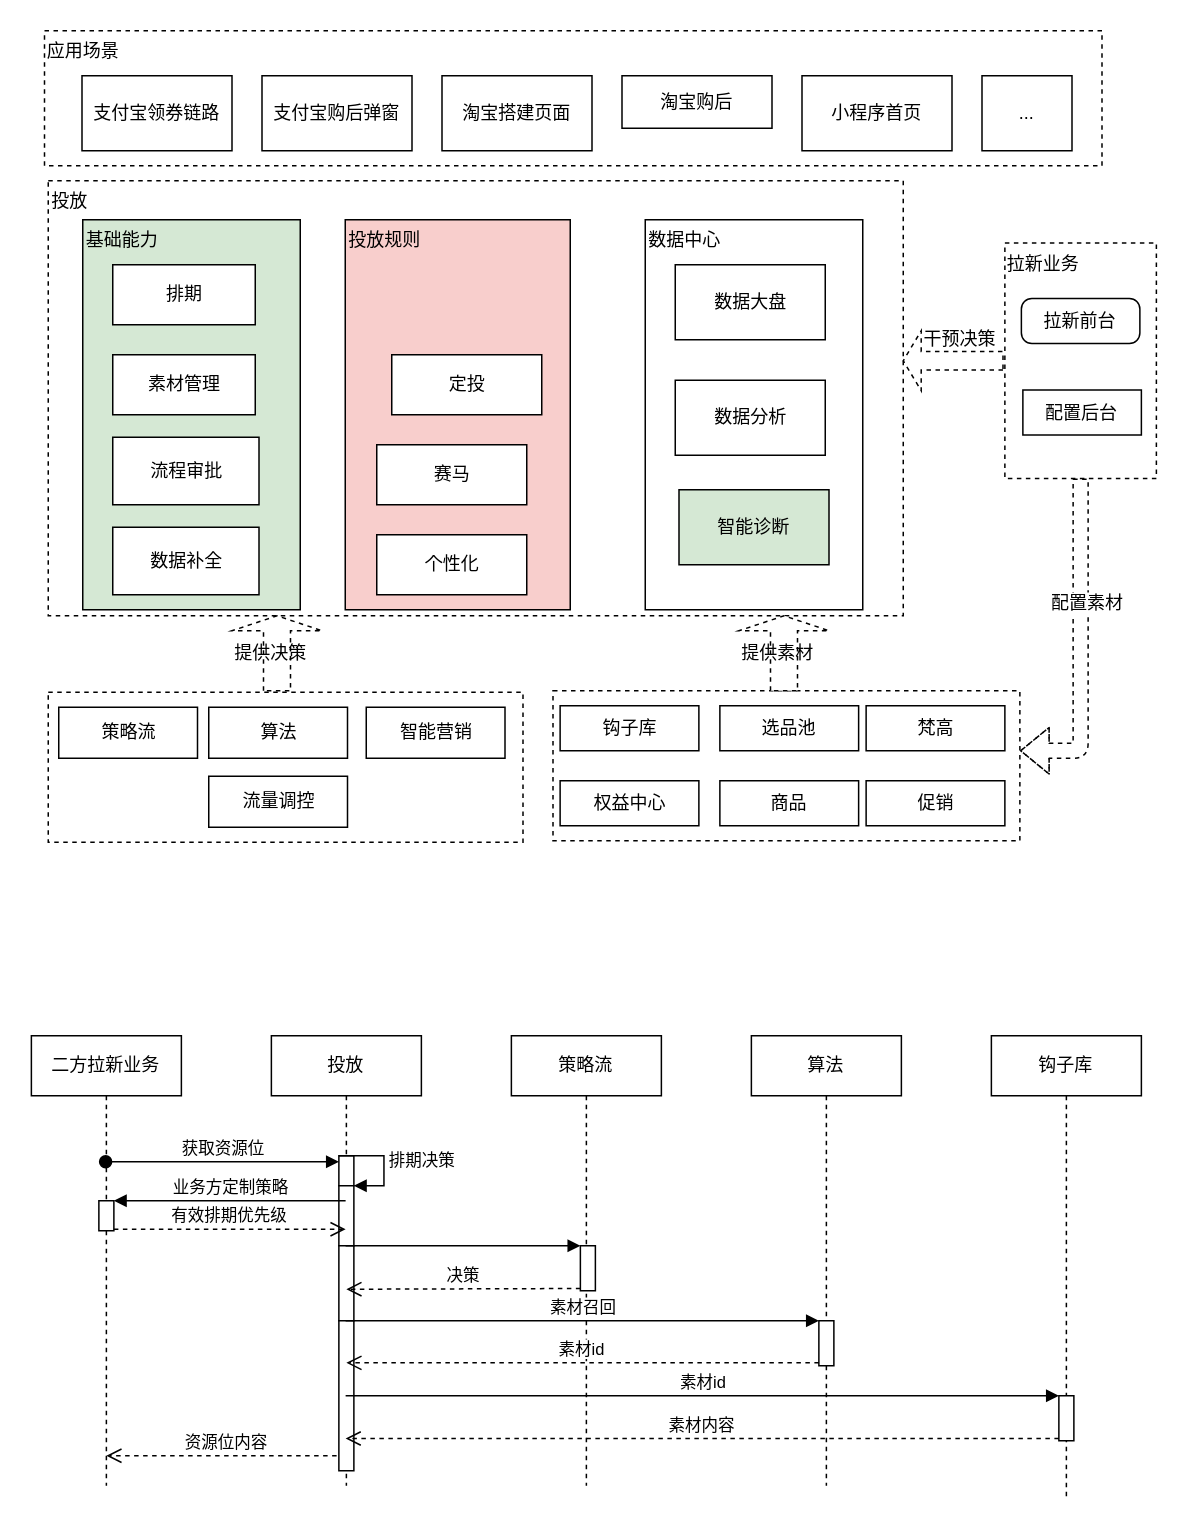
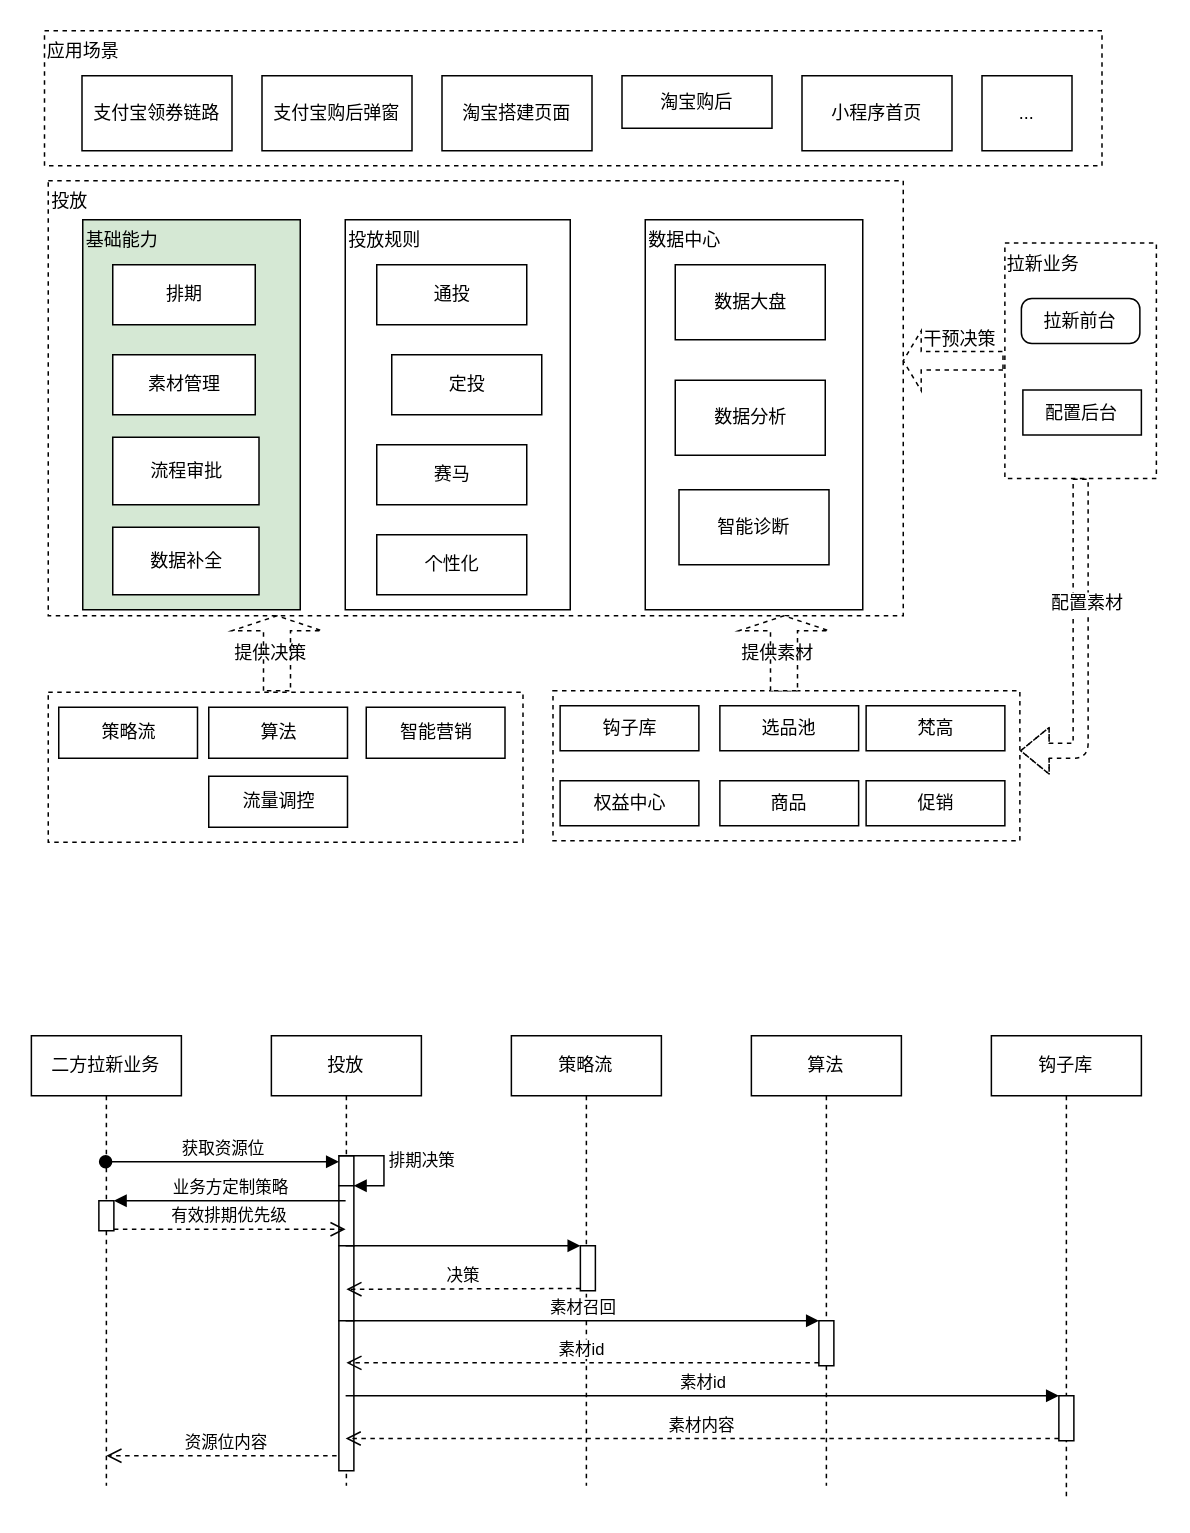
(385, 241) -> (385, 241)
none -> (452, 295)
(754, 527) -> (754, 527)
